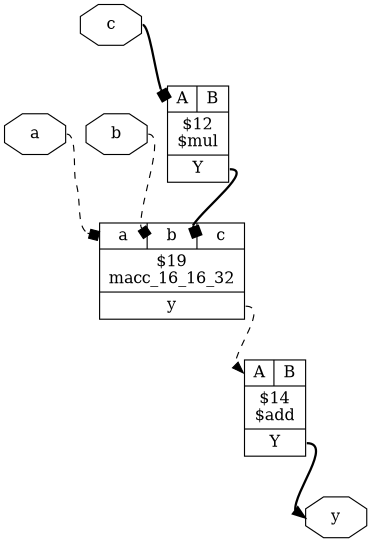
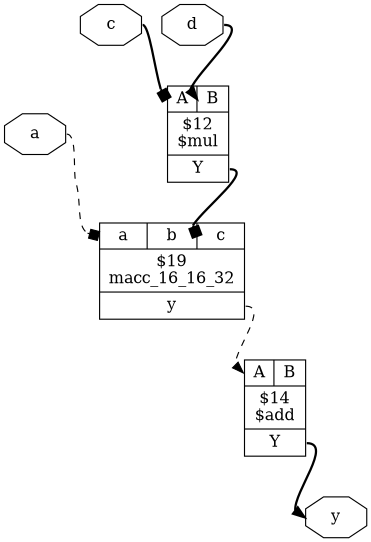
none -> (192, 25)
(117, 134) -> none
